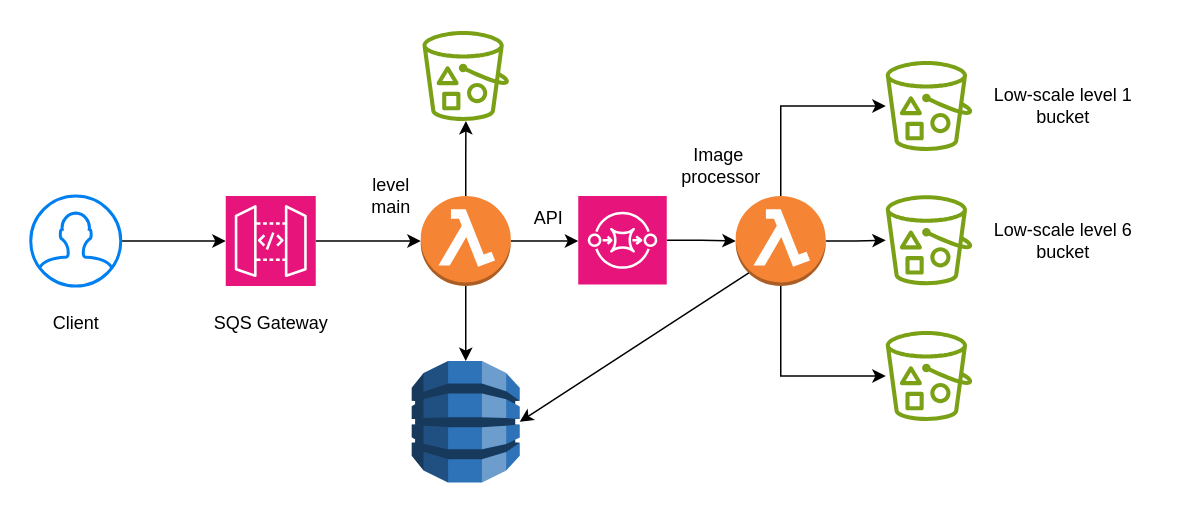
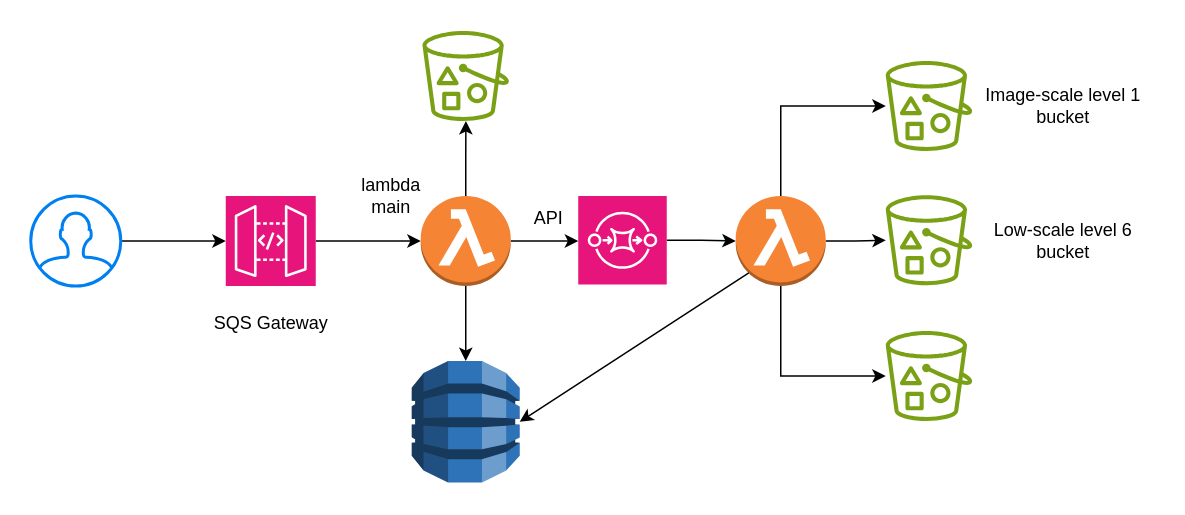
(1064, 106) -> (1064, 106)
(721, 166) -> none
(392, 196) -> (392, 196)
(76, 323) -> none
